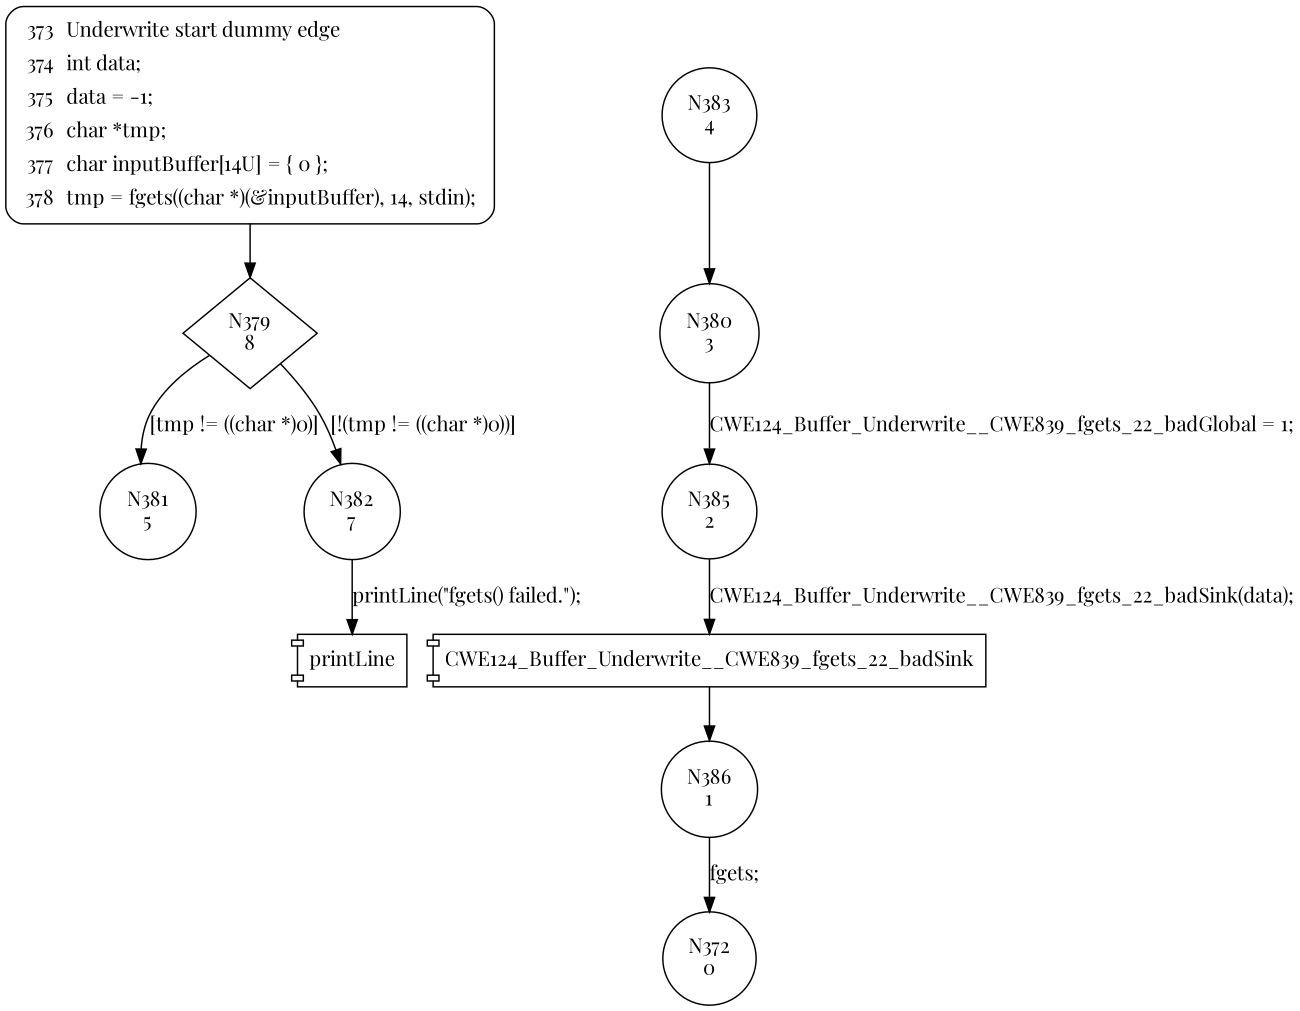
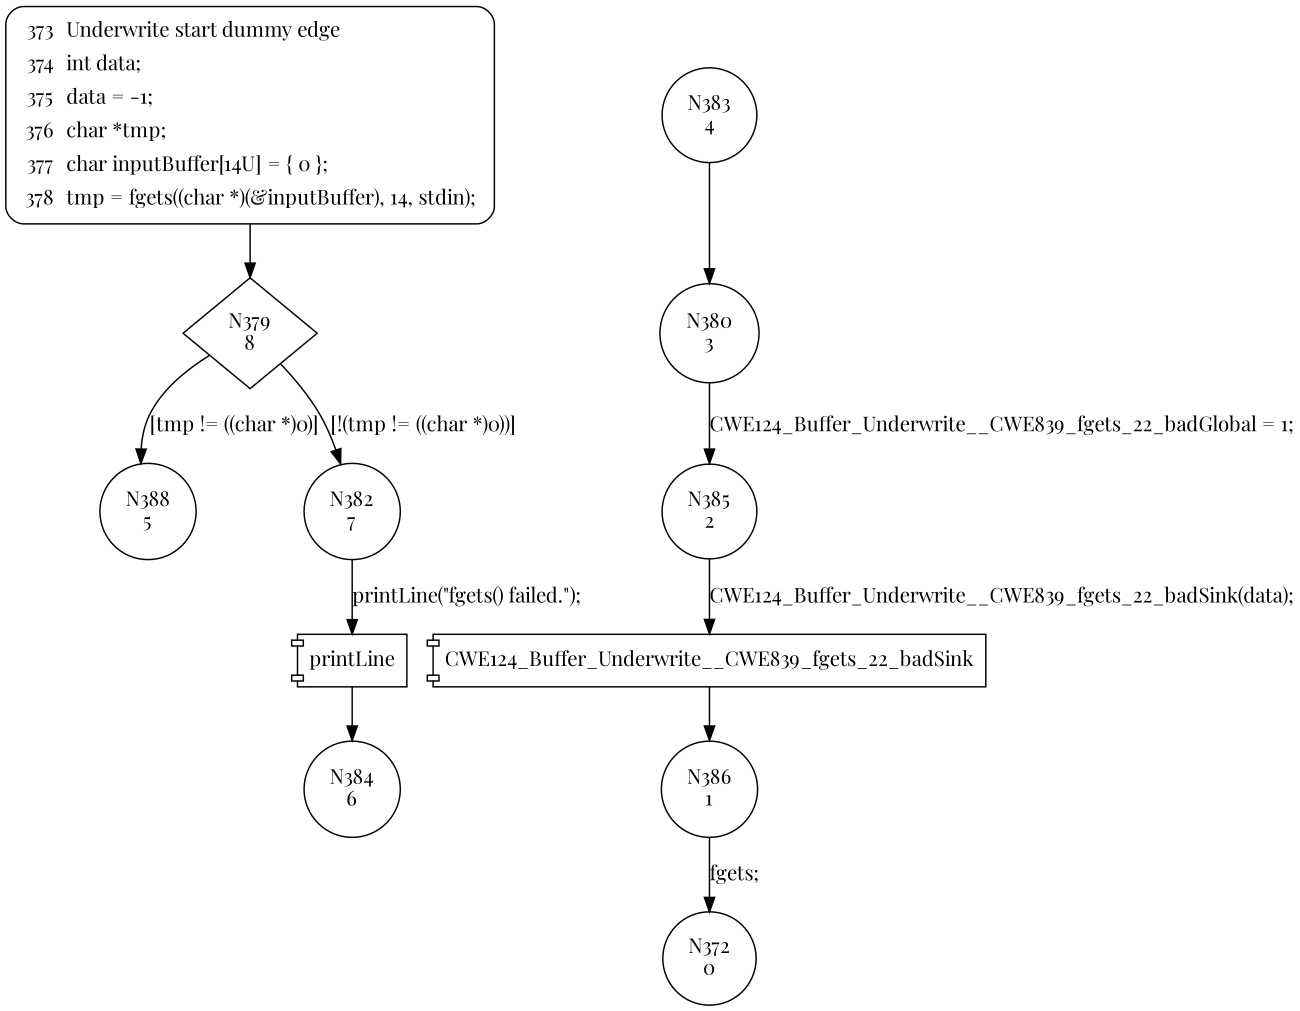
(148, 511) -> (148, 511)
none -> (352, 789)
